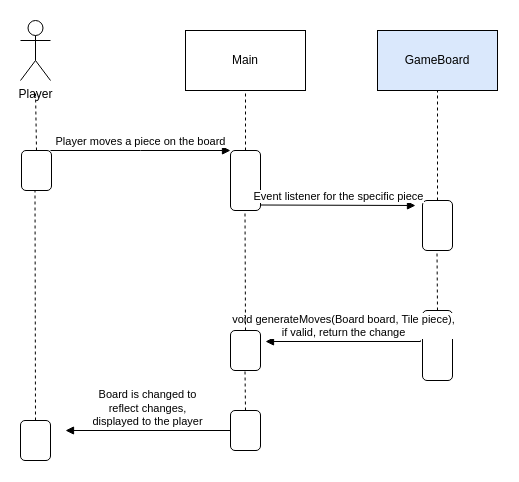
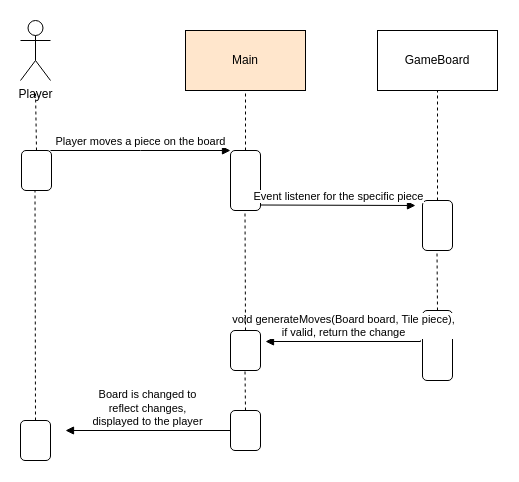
(246, 61) -> (246, 61)
(438, 61) -> (438, 61)
